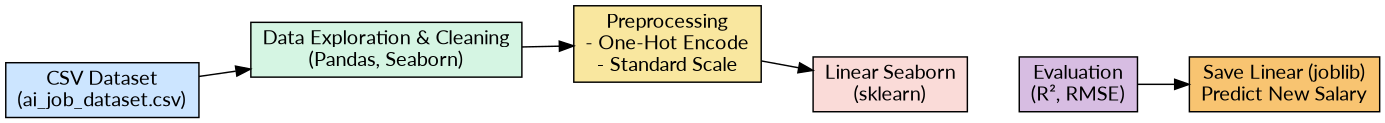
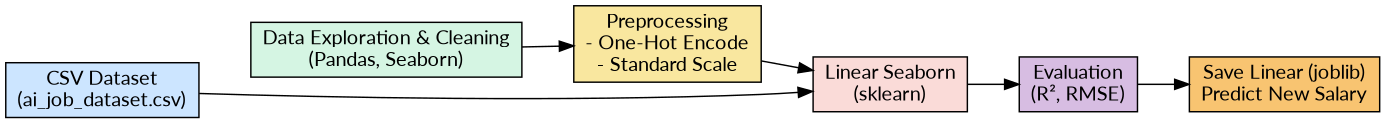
(217, 74) -> (499, 99)
none -> (986, 84)
